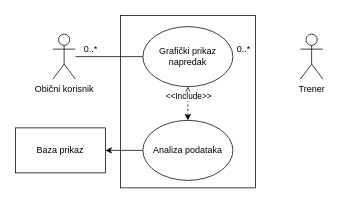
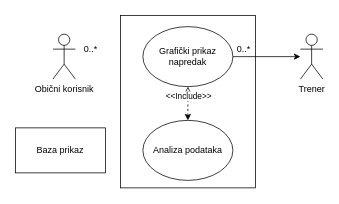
(109, 57) -> none
none -> (264, 57)
(127, 150) -> none
